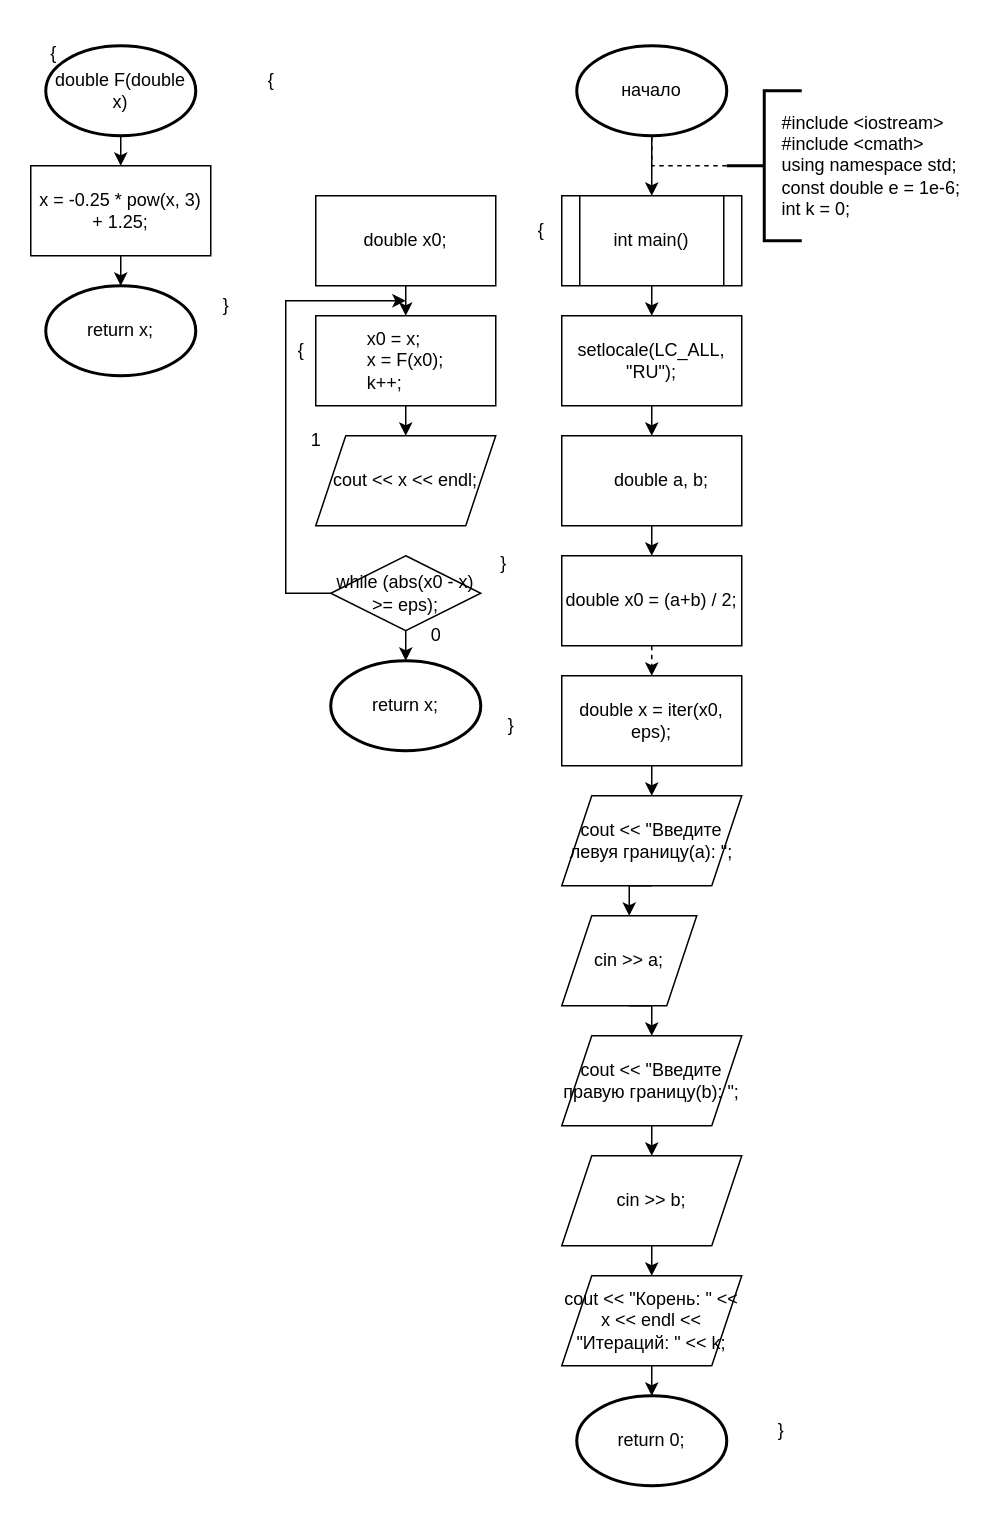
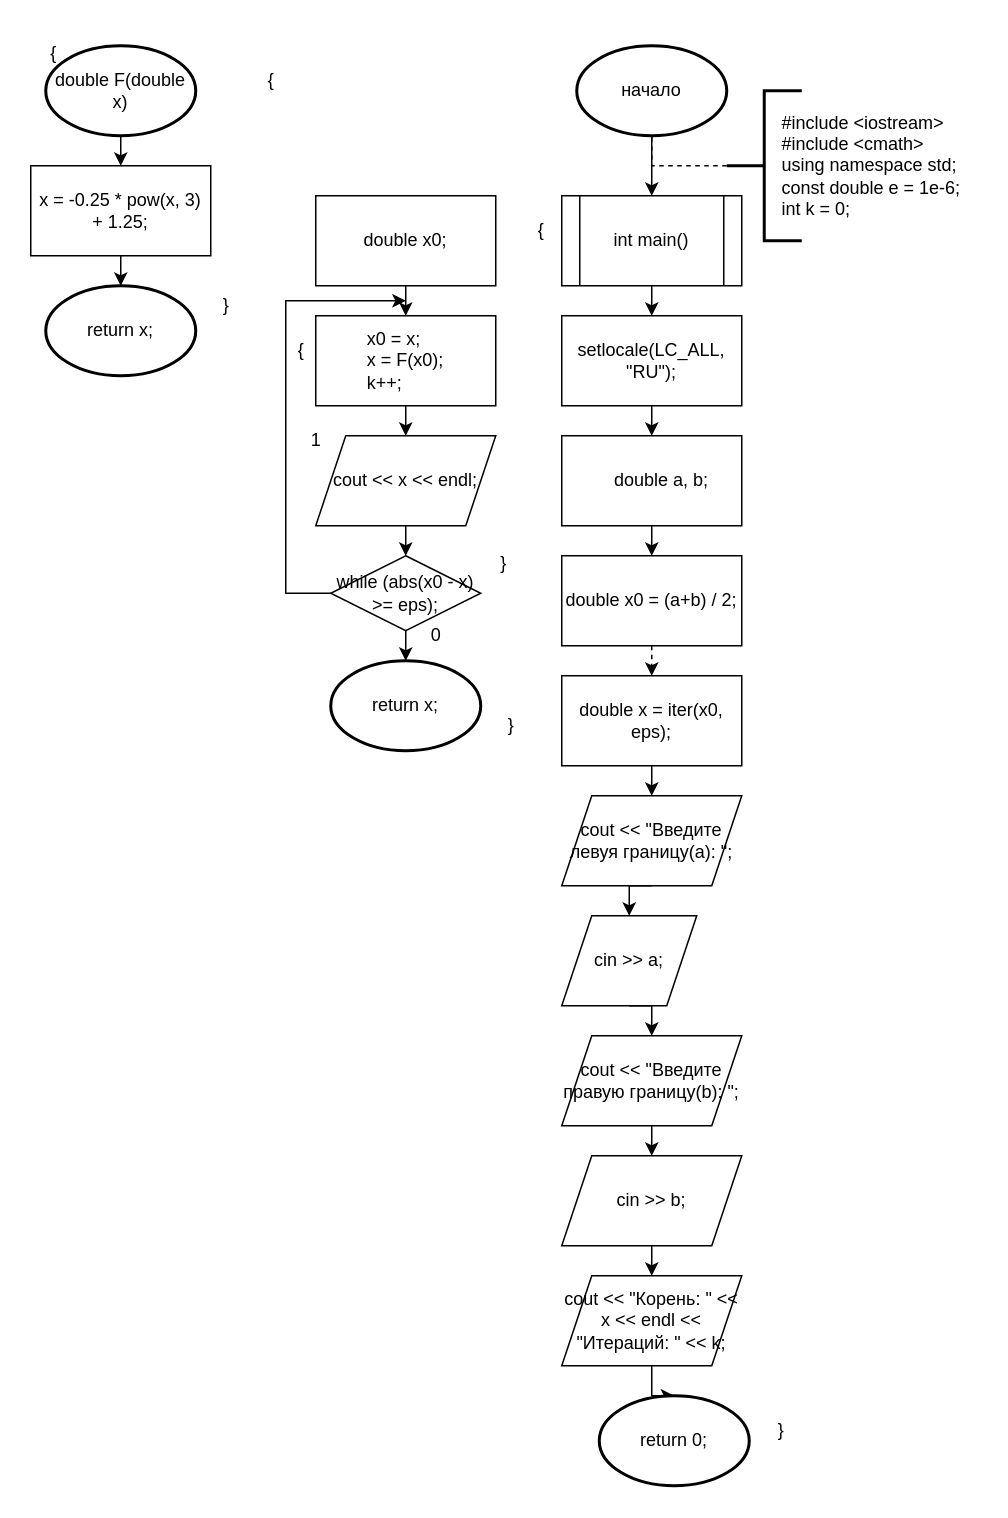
none -> (406, 536)
(652, 1441) -> (674, 1441)
